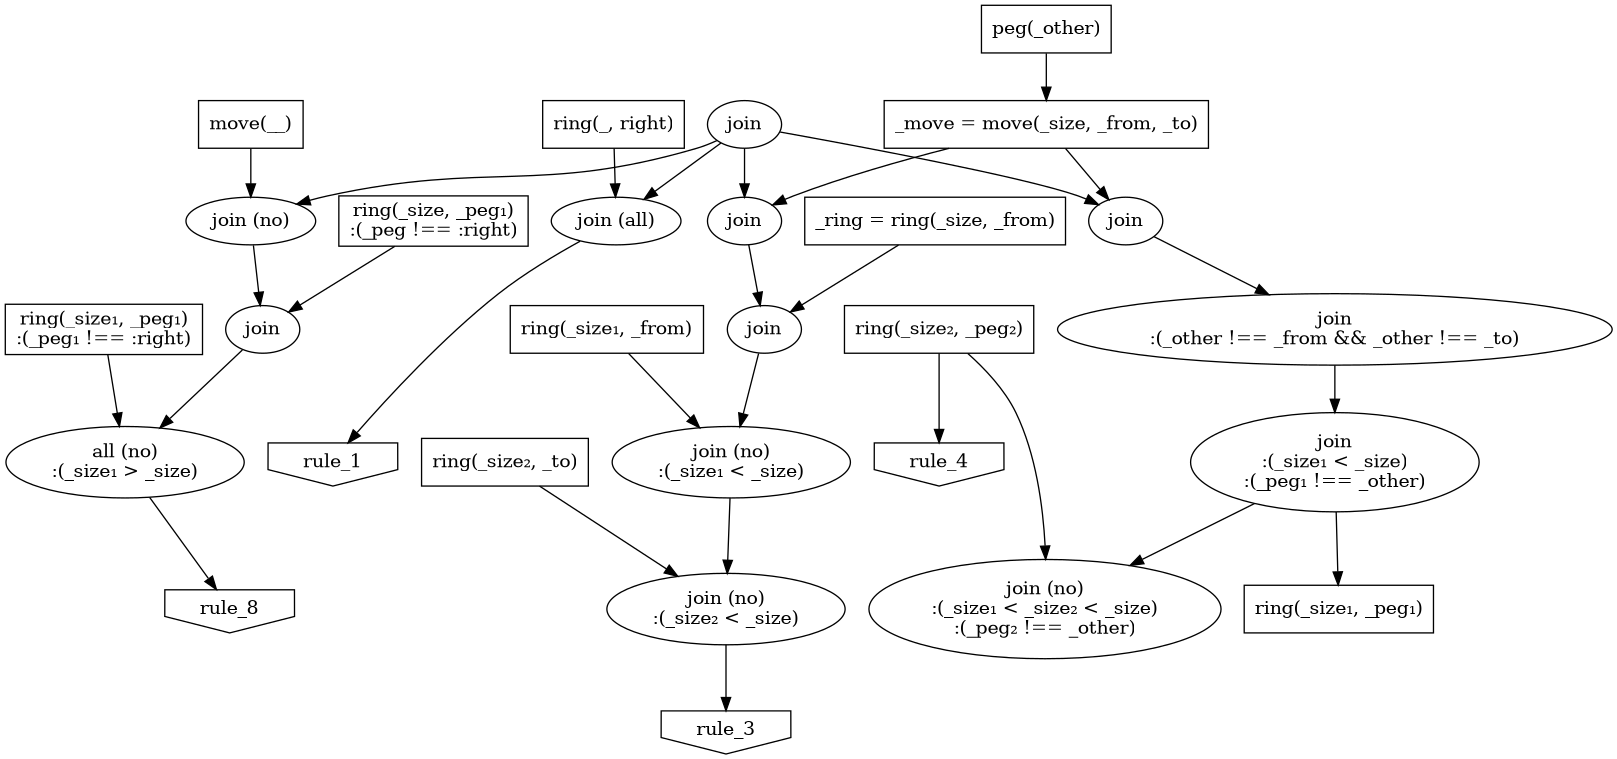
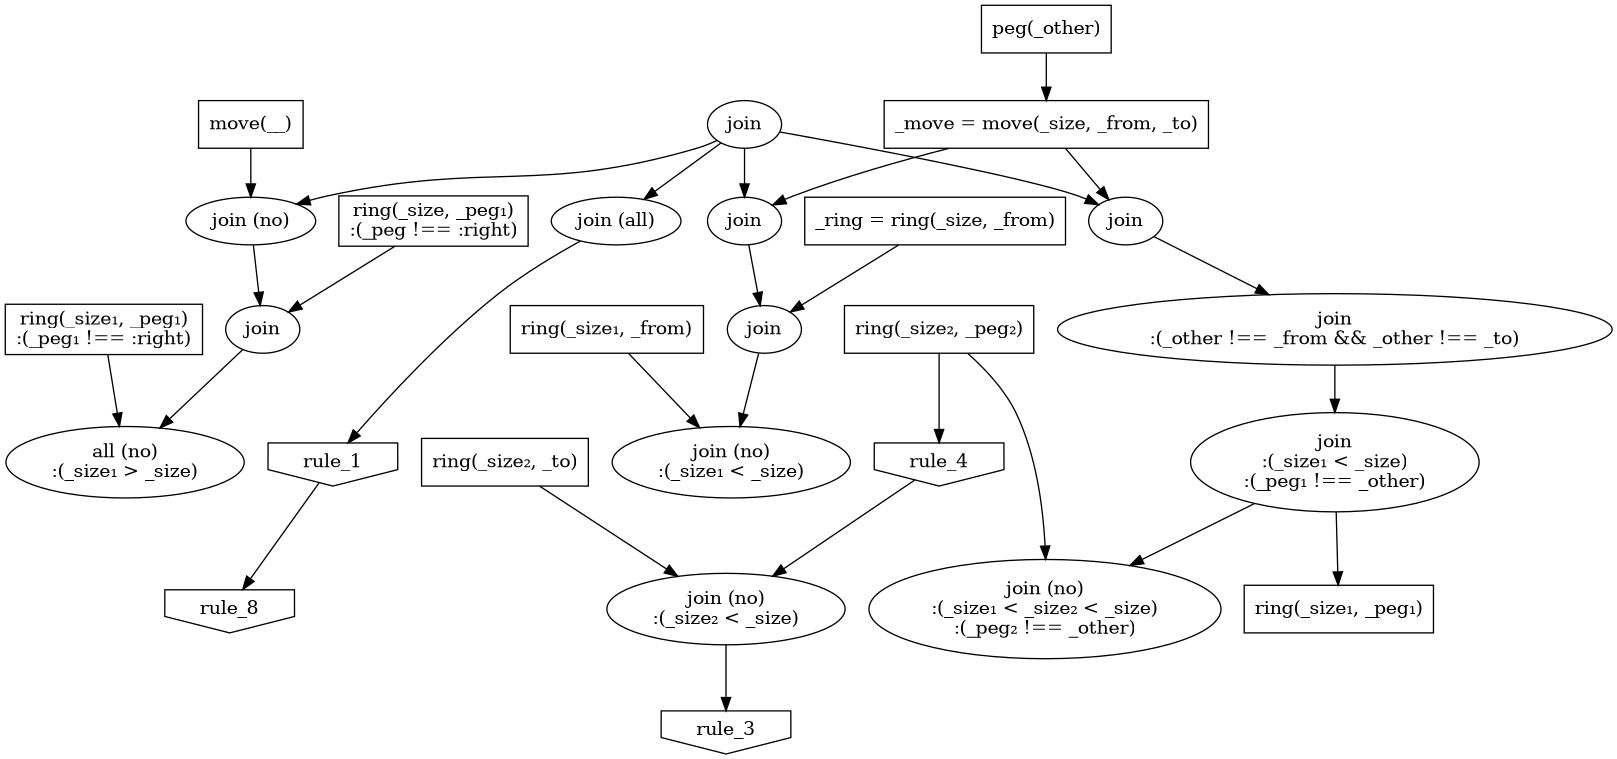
(613, 124) -> none
(729, 529) -> (849, 524)
(179, 538) -> (285, 531)
